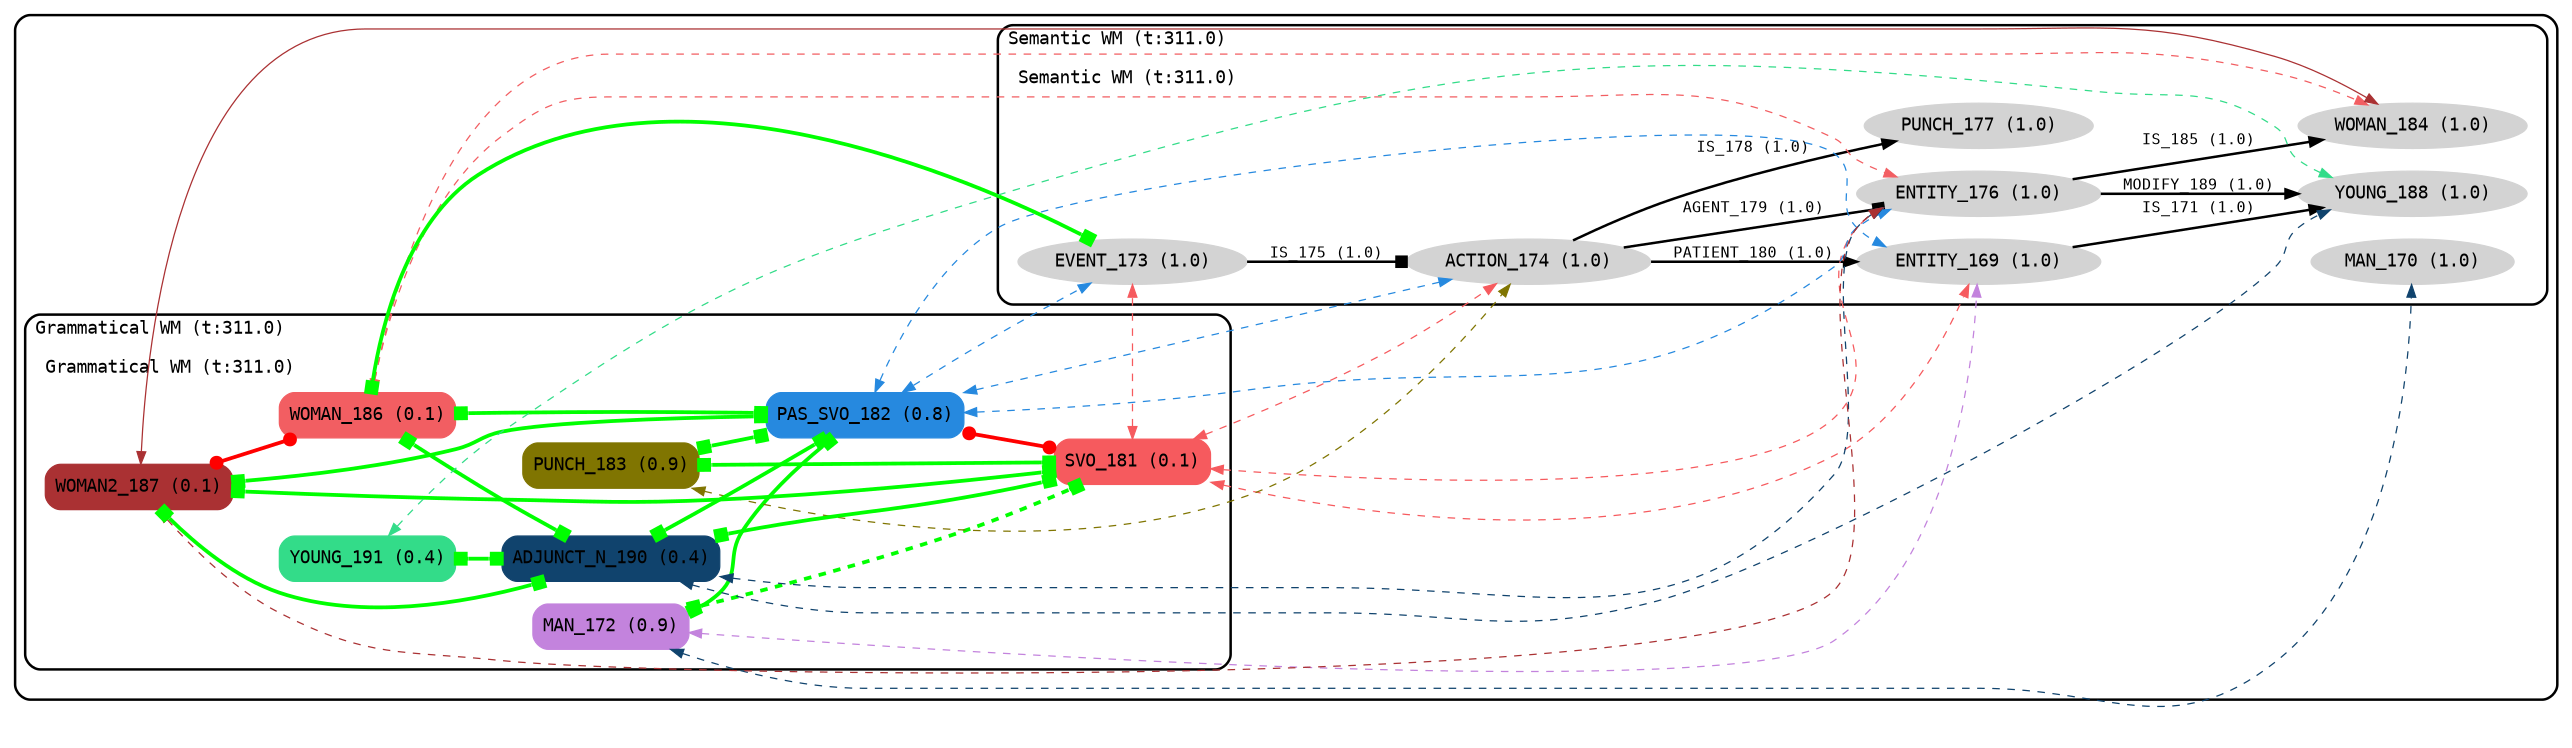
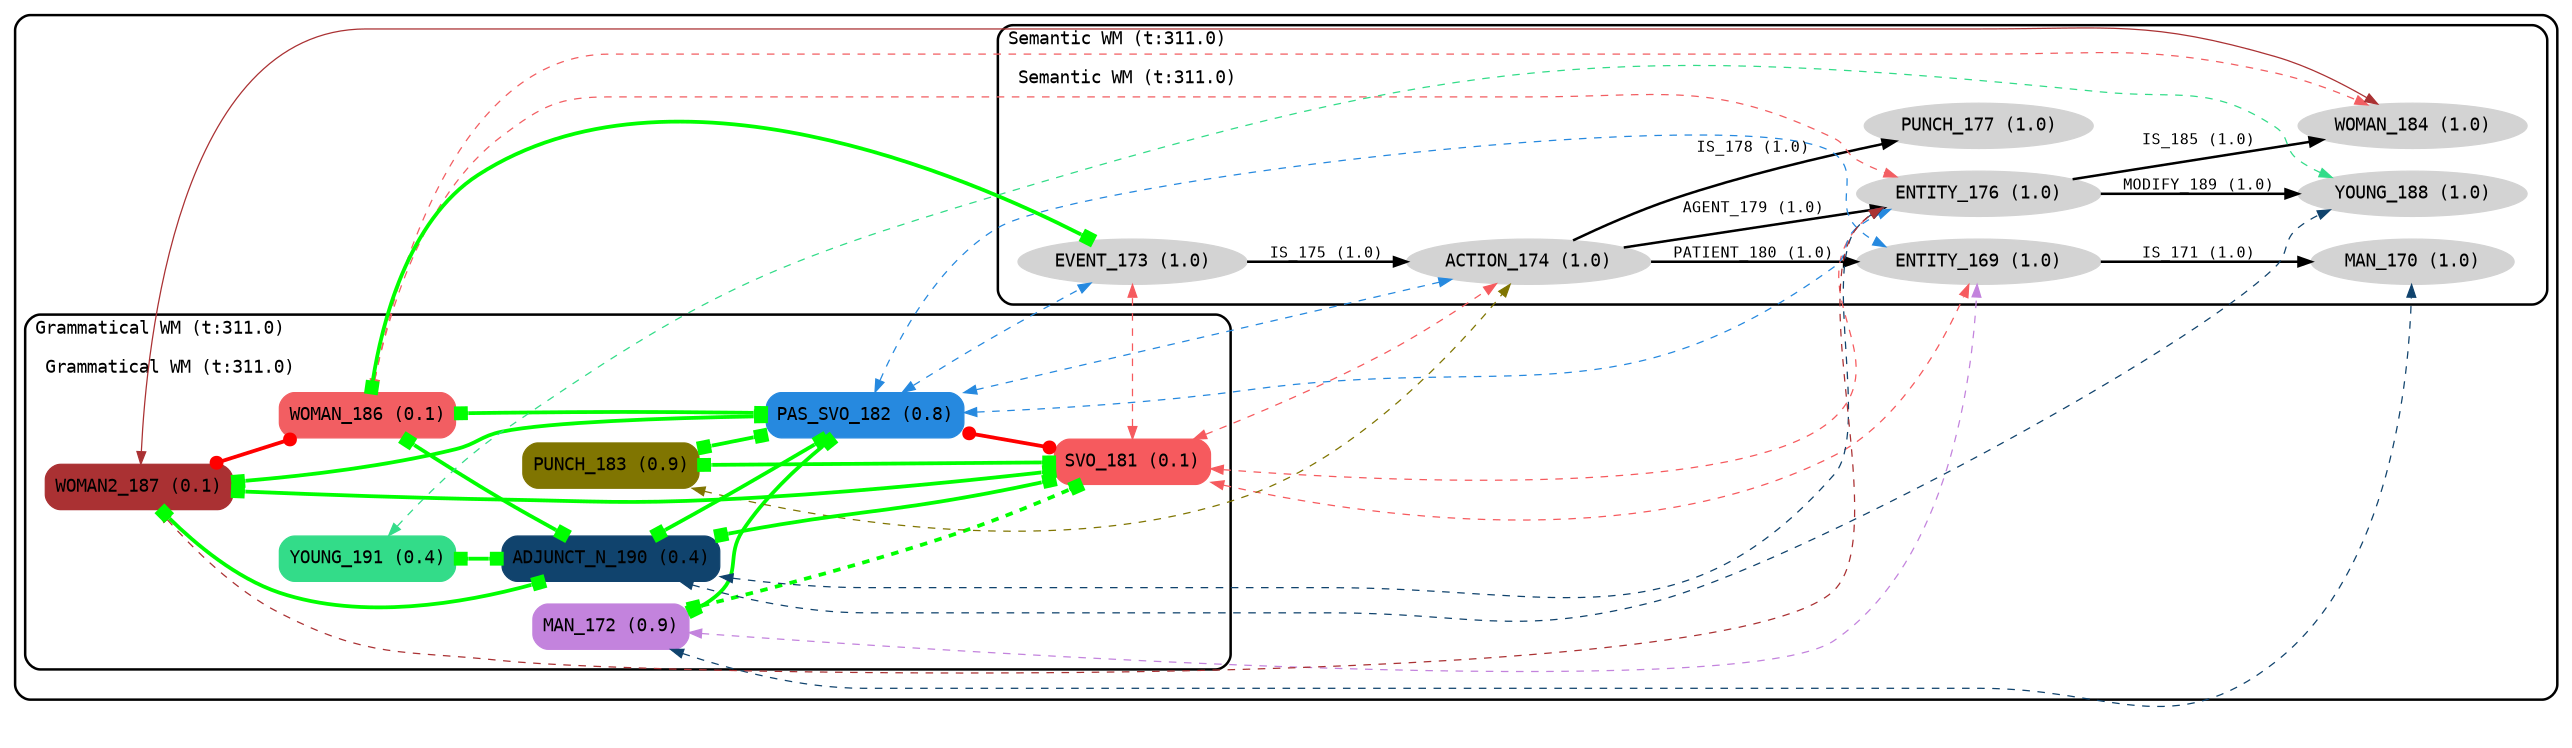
(2191, 228) -> (2200, 262)
(1747, 229) -> (1747, 229)
(1321, 262) -> (1321, 262)
